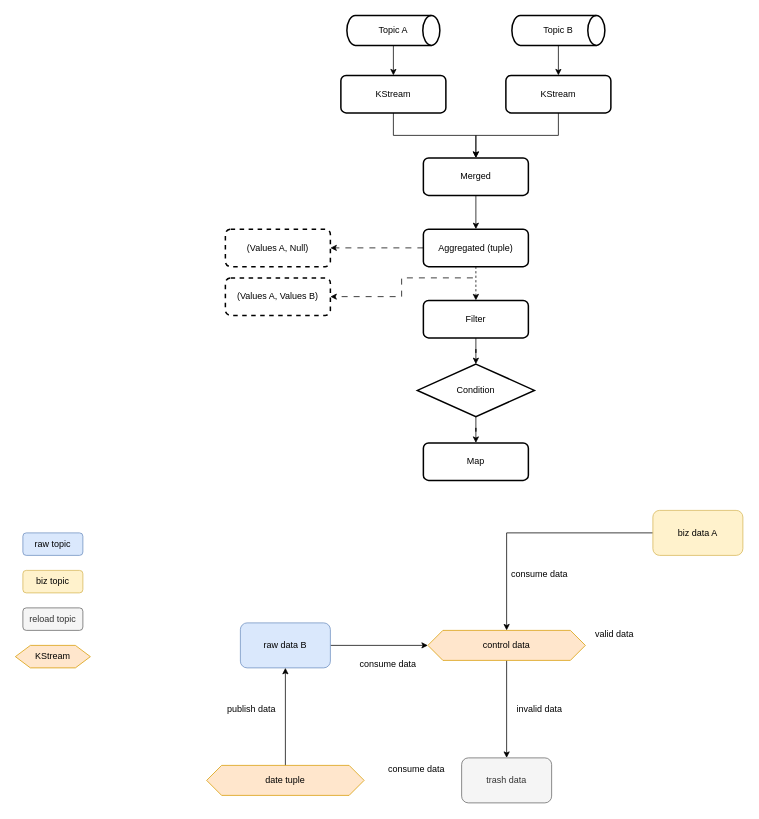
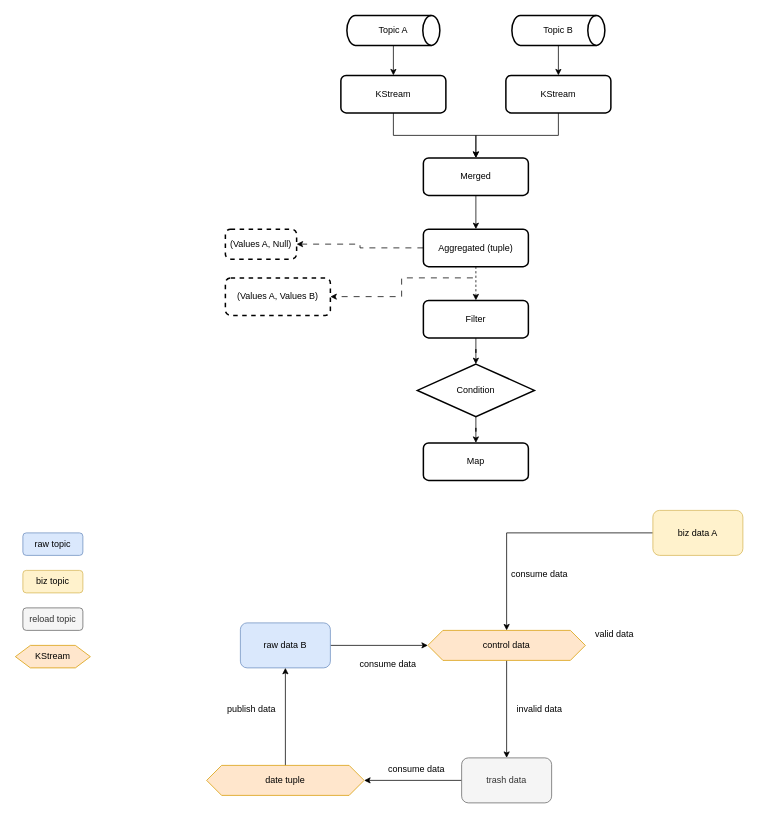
(278, 248) -> (261, 244)
none -> (415, 780)
